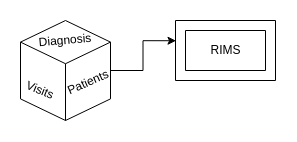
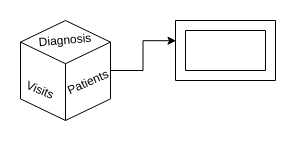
(226, 51) -> none
